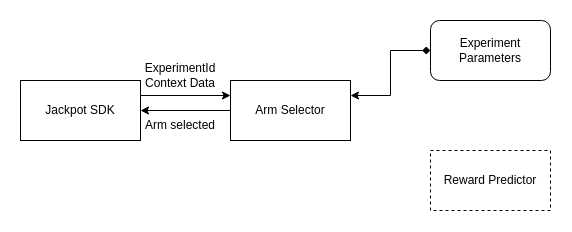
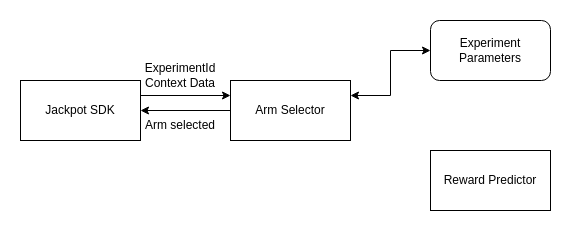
(422, 51) -> (422, 51)
(491, 181) -> (491, 181)
